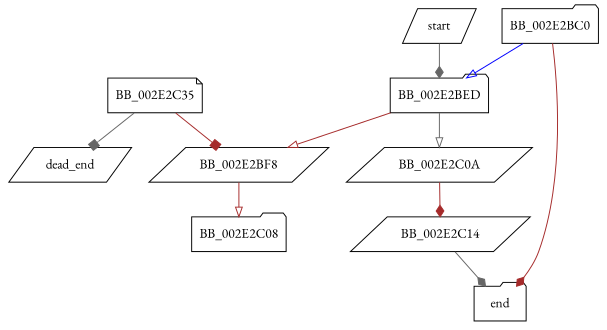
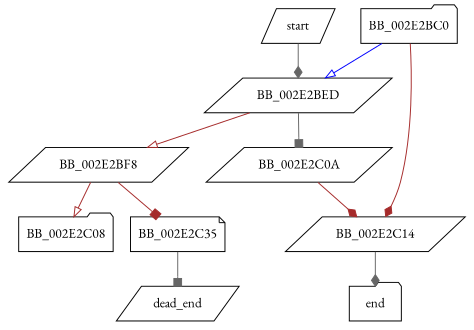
(439, 95) -> (298, 95)
(439, 125) -> (299, 125)
(193, 127) -> (135, 196)
(556, 163) -> (409, 126)
